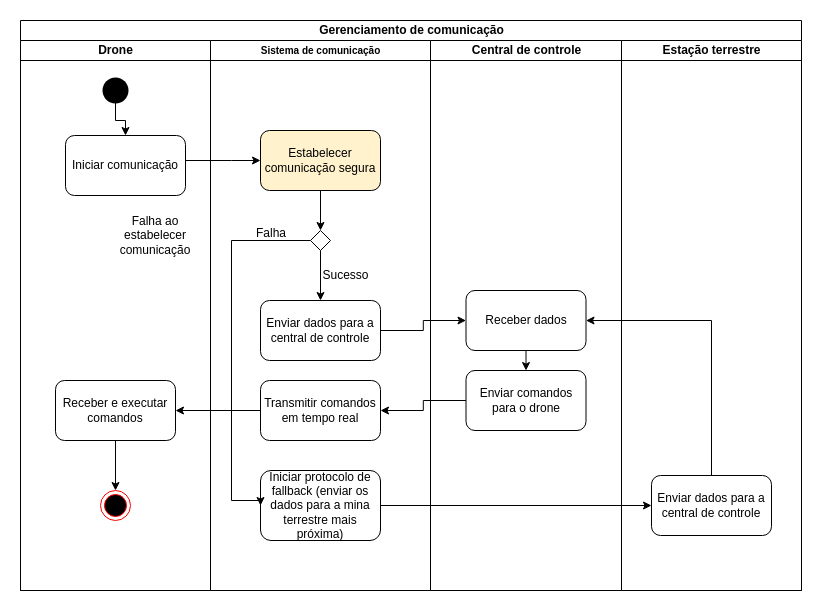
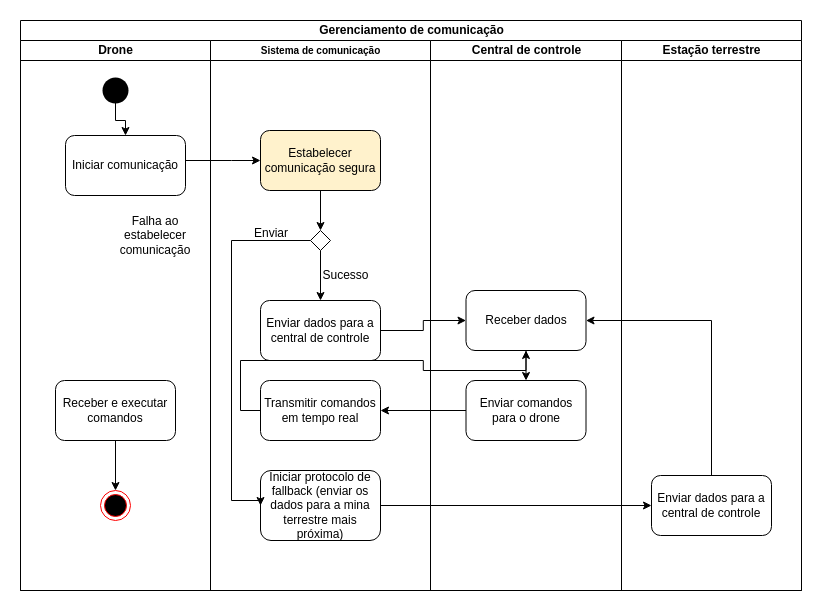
(272, 234) -> (272, 234)
(526, 401) -> (526, 411)
(212, 411) -> (423, 365)
